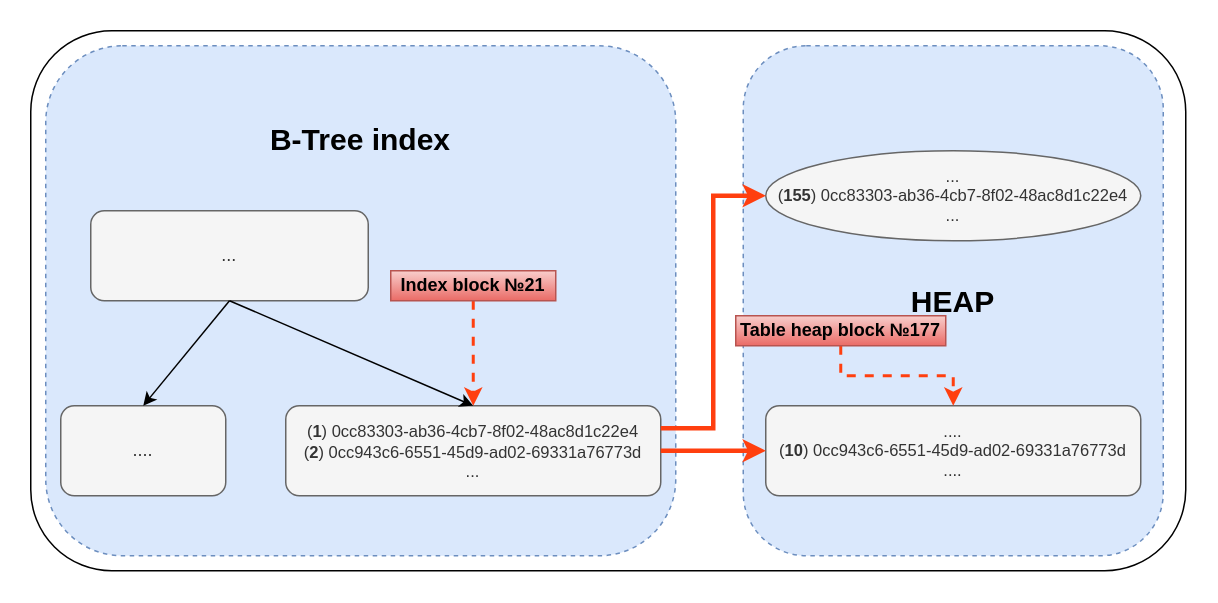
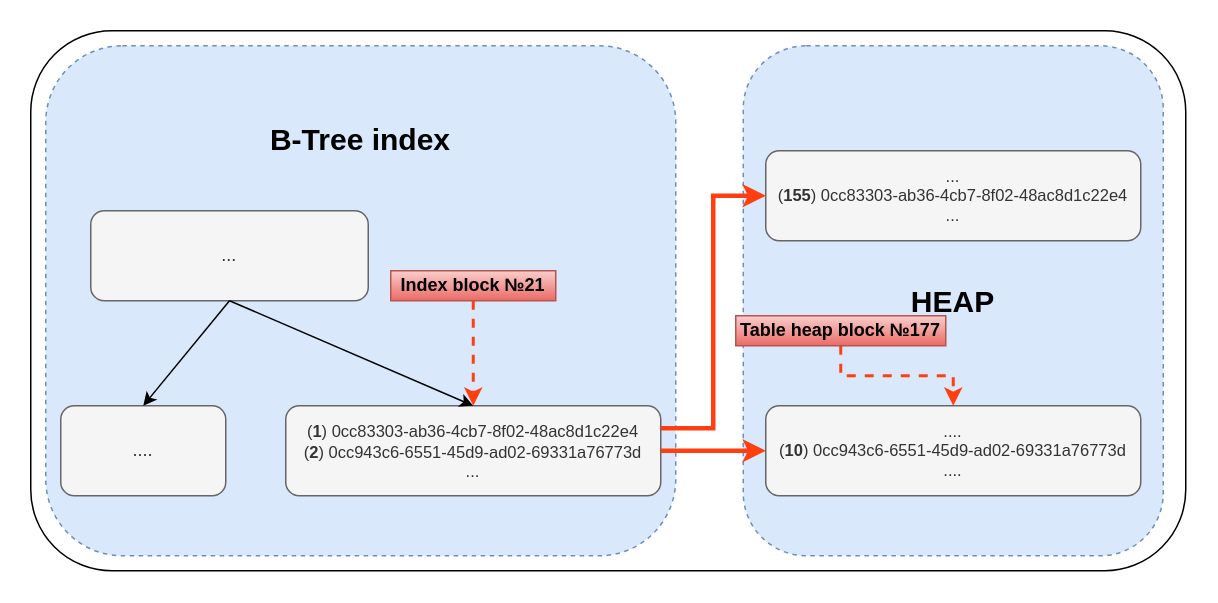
(953, 196) -> (953, 196)
